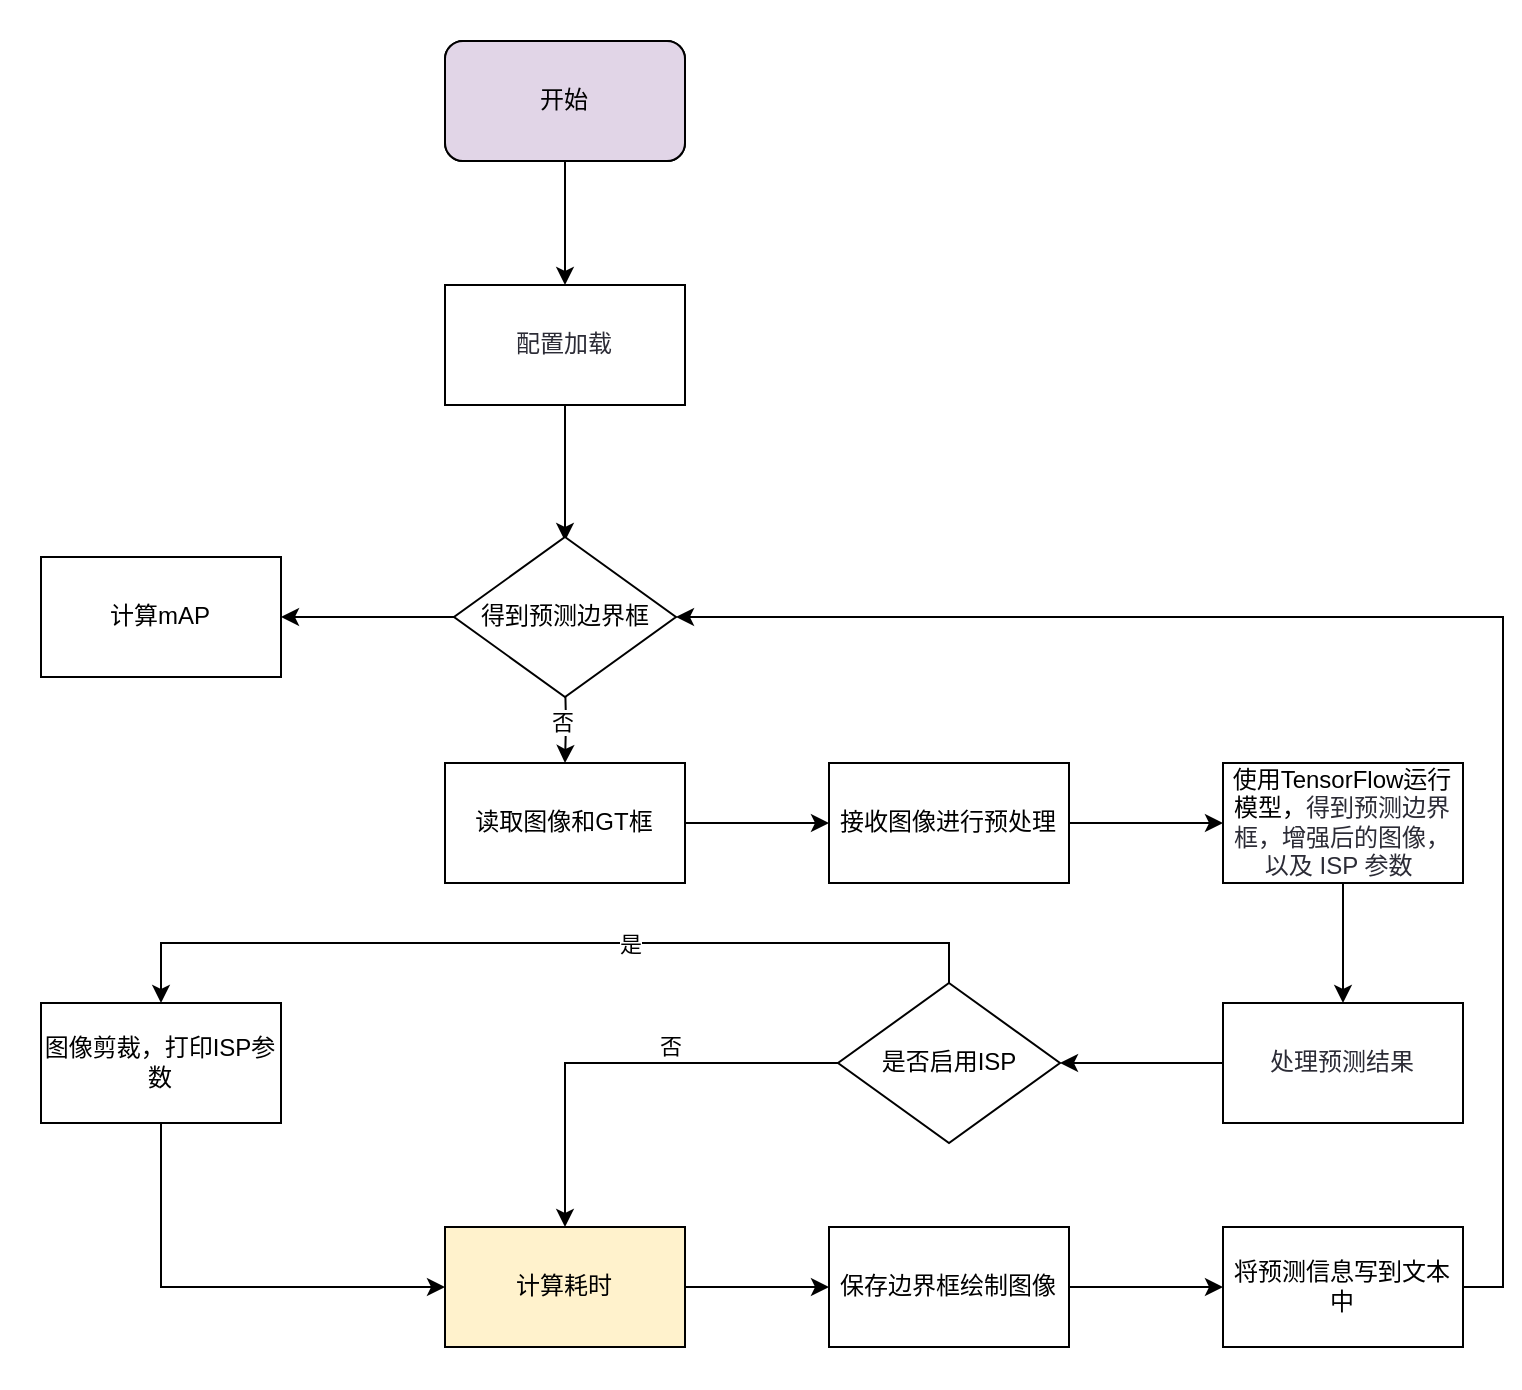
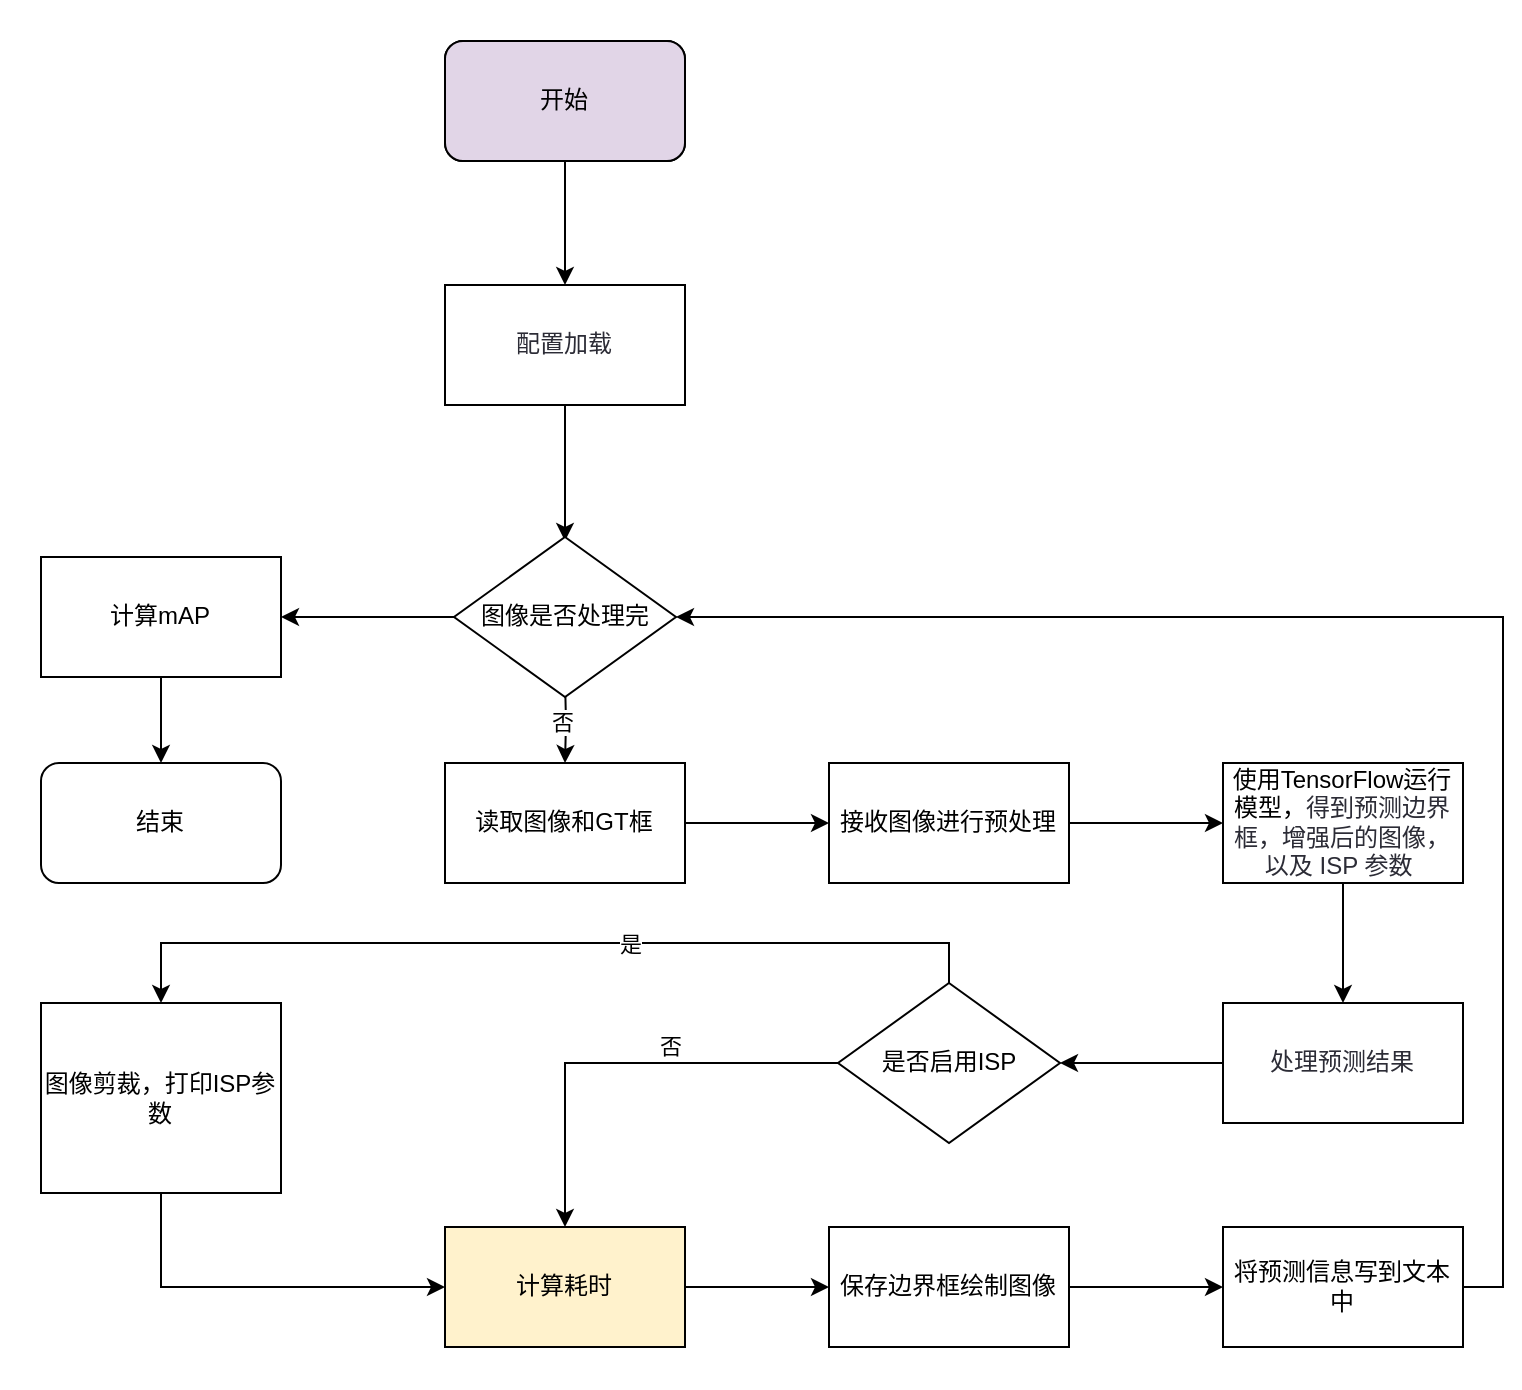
(566, 617) -> (566, 617)
none -> (161, 713)
none -> (161, 823)
(161, 1063) -> (161, 1098)
